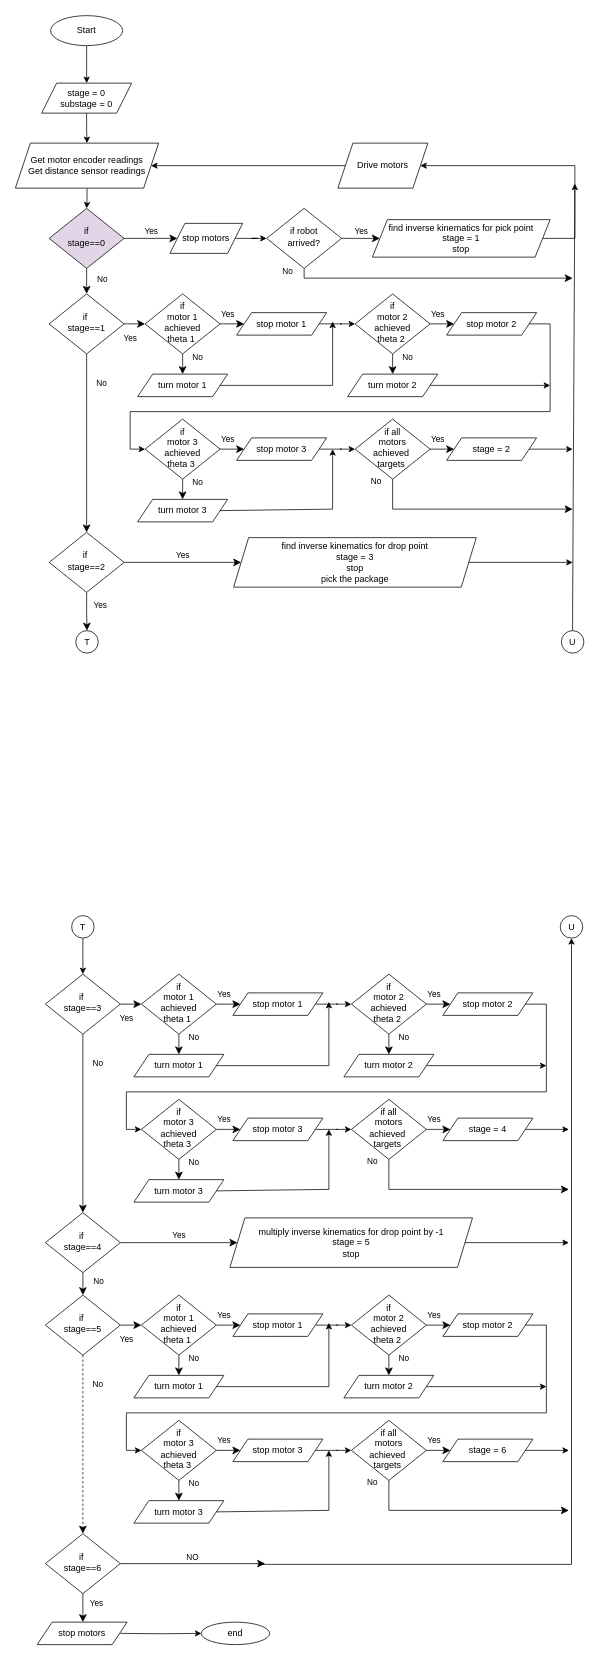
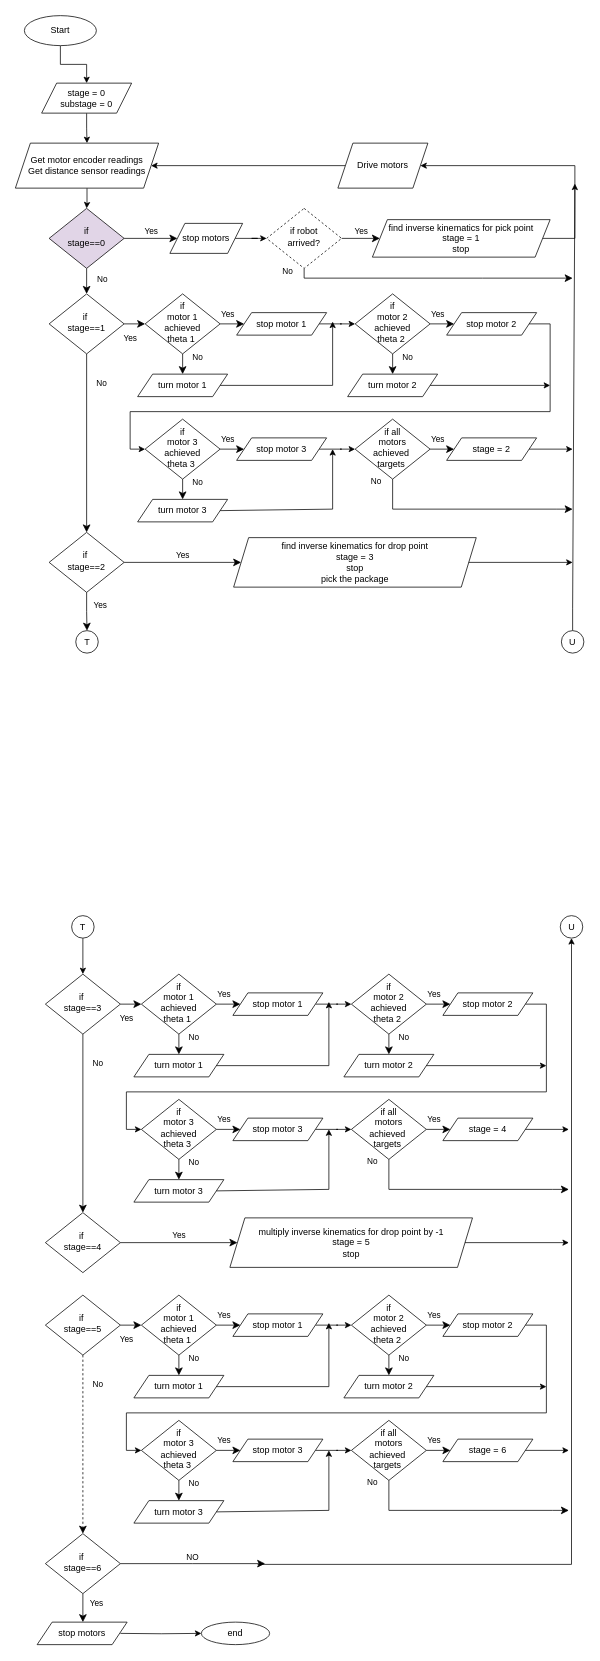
(87, 30) -> (60, 30)
(304, 238) -> (304, 238)
(83, 1287) -> none
